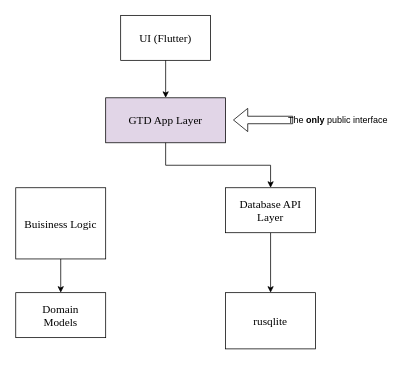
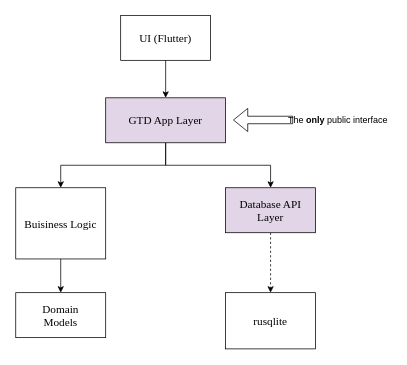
none -> (103, 165)
(270, 210) -> (270, 210)
(270, 260) -> (270, 260)
